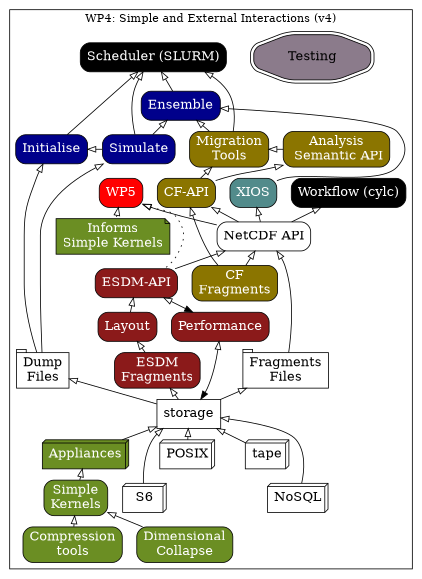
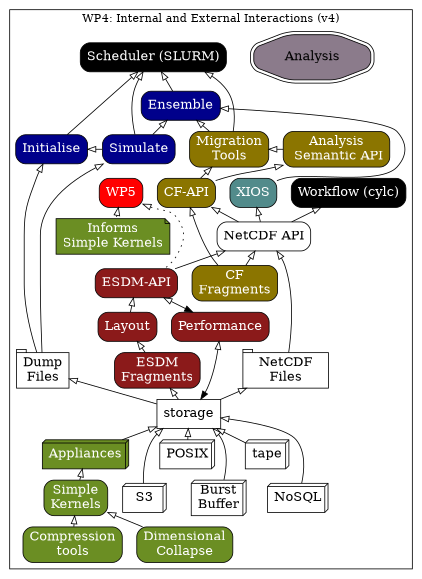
(211, 19) -> (211, 19)
(312, 57) -> (312, 57)
(184, 217) -> none
(286, 370) -> (286, 370)
(144, 498) -> (144, 498)
none -> (219, 498)
